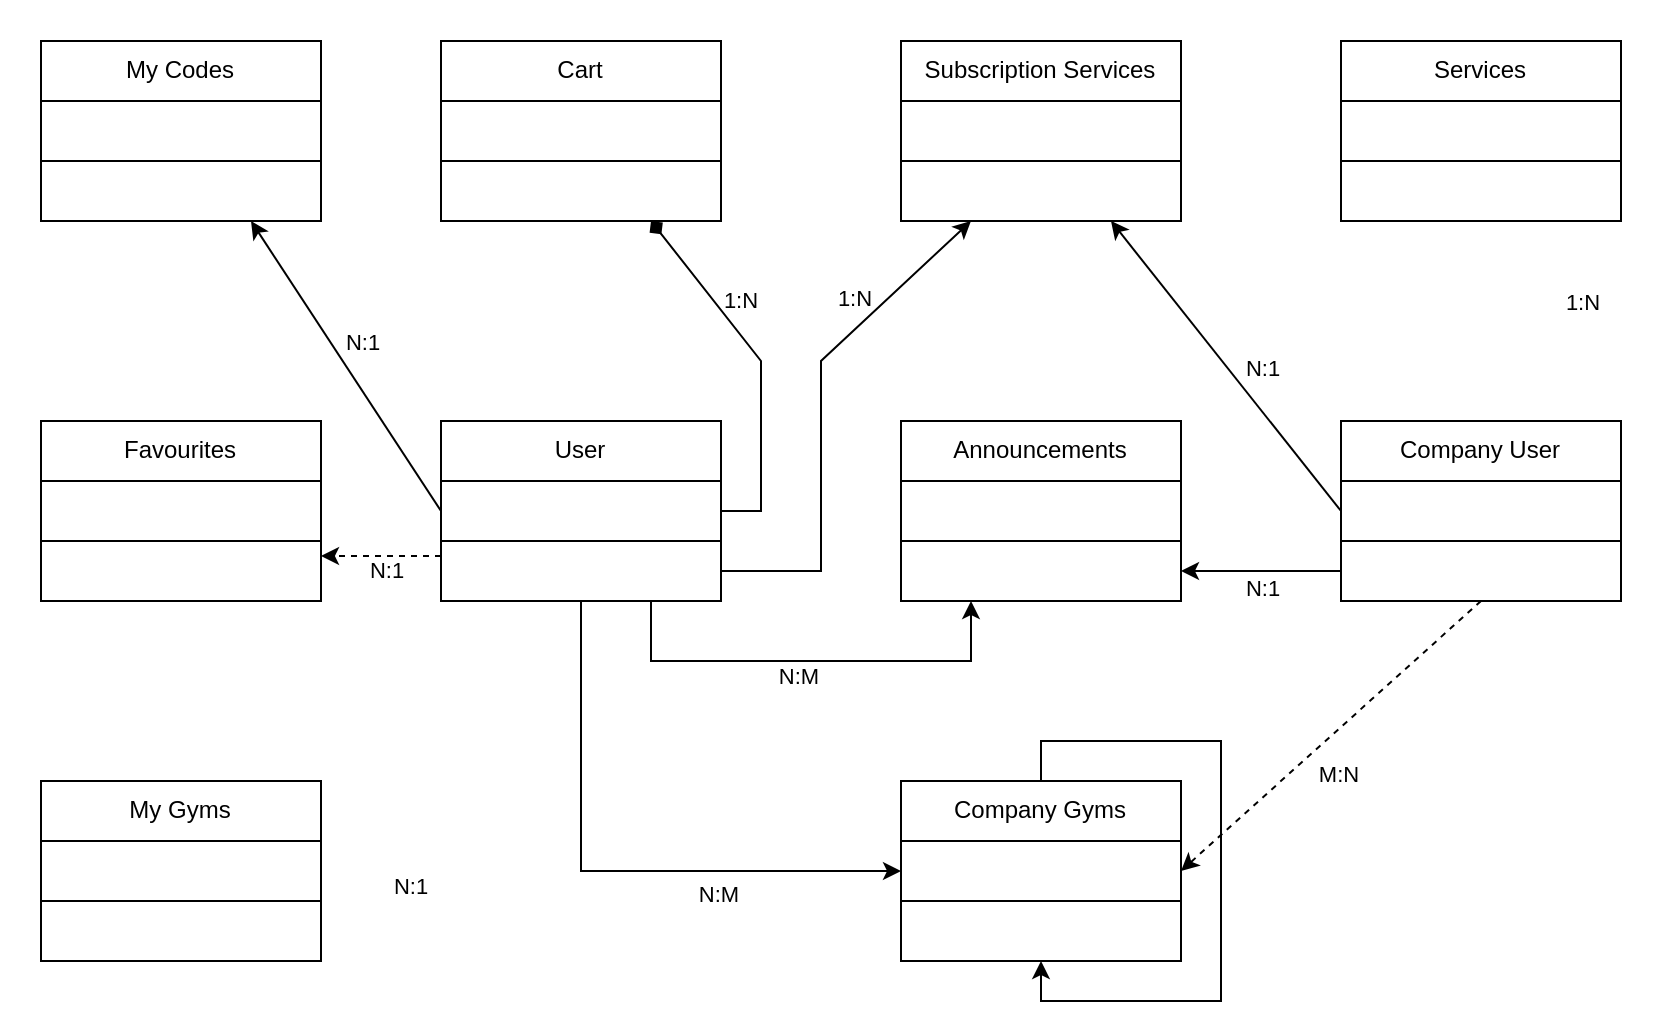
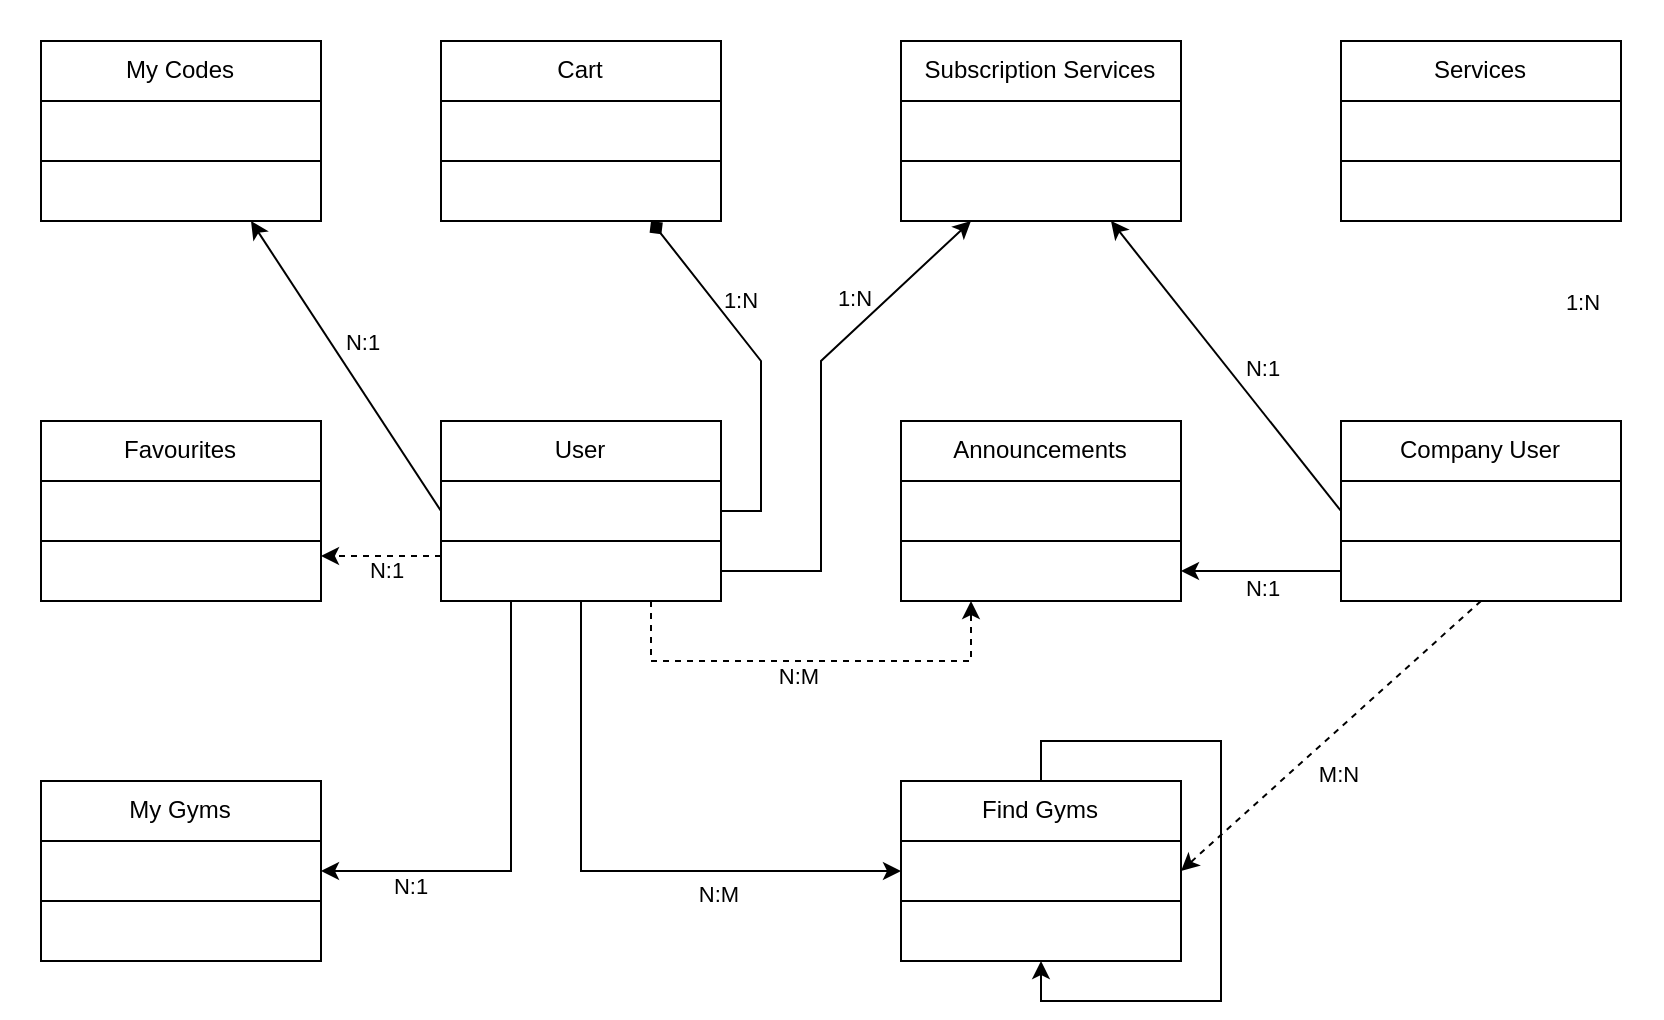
(804, 661) -> (804, 661)
(1041, 811) -> (1041, 811)
none -> (511, 826)
